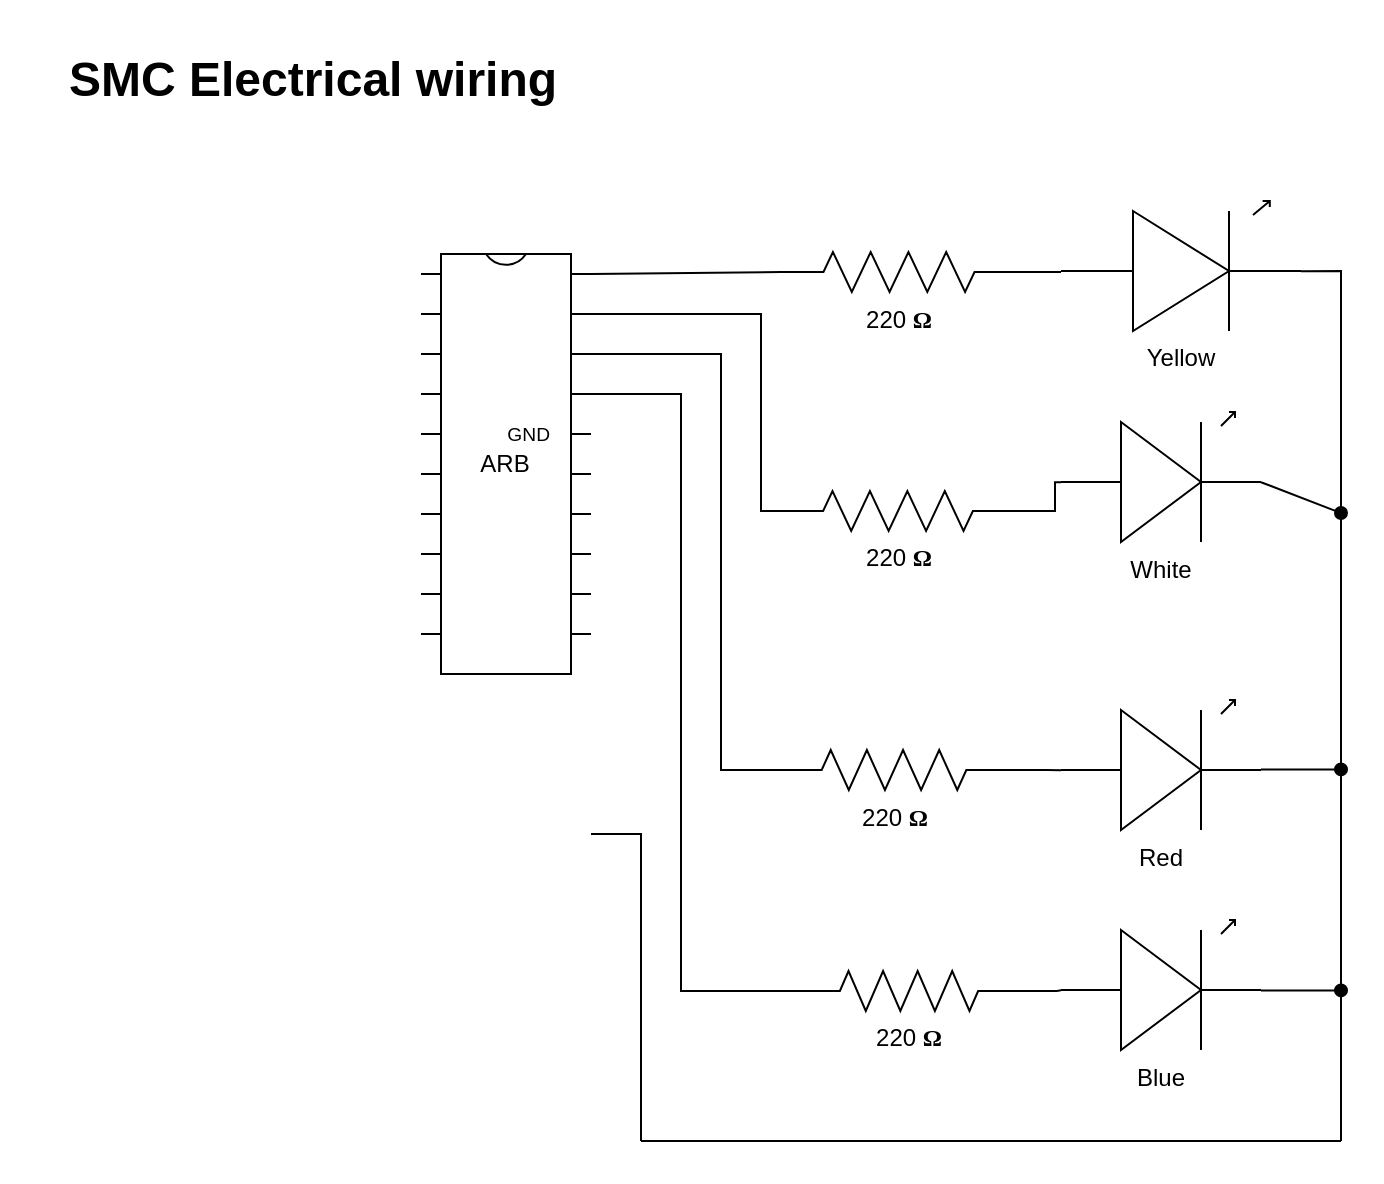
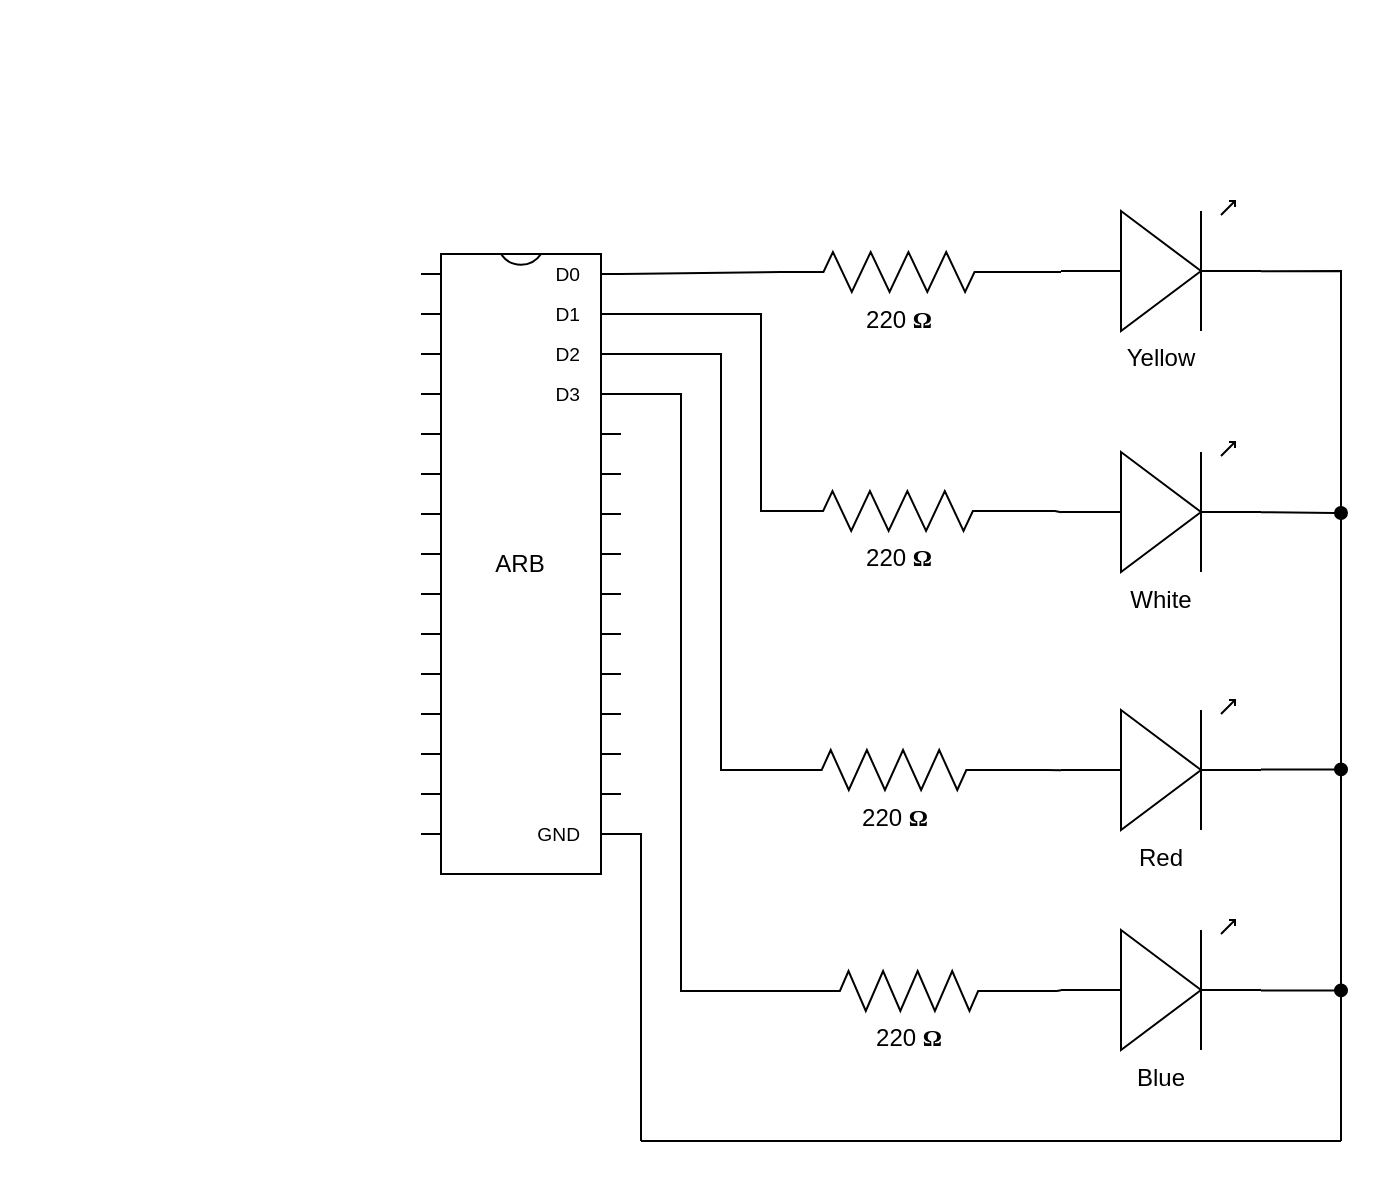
(312, 81) -> none
(1181, 266) -> (1161, 266)
(506, 464) -> (521, 564)
(1161, 477) -> (1161, 507)
